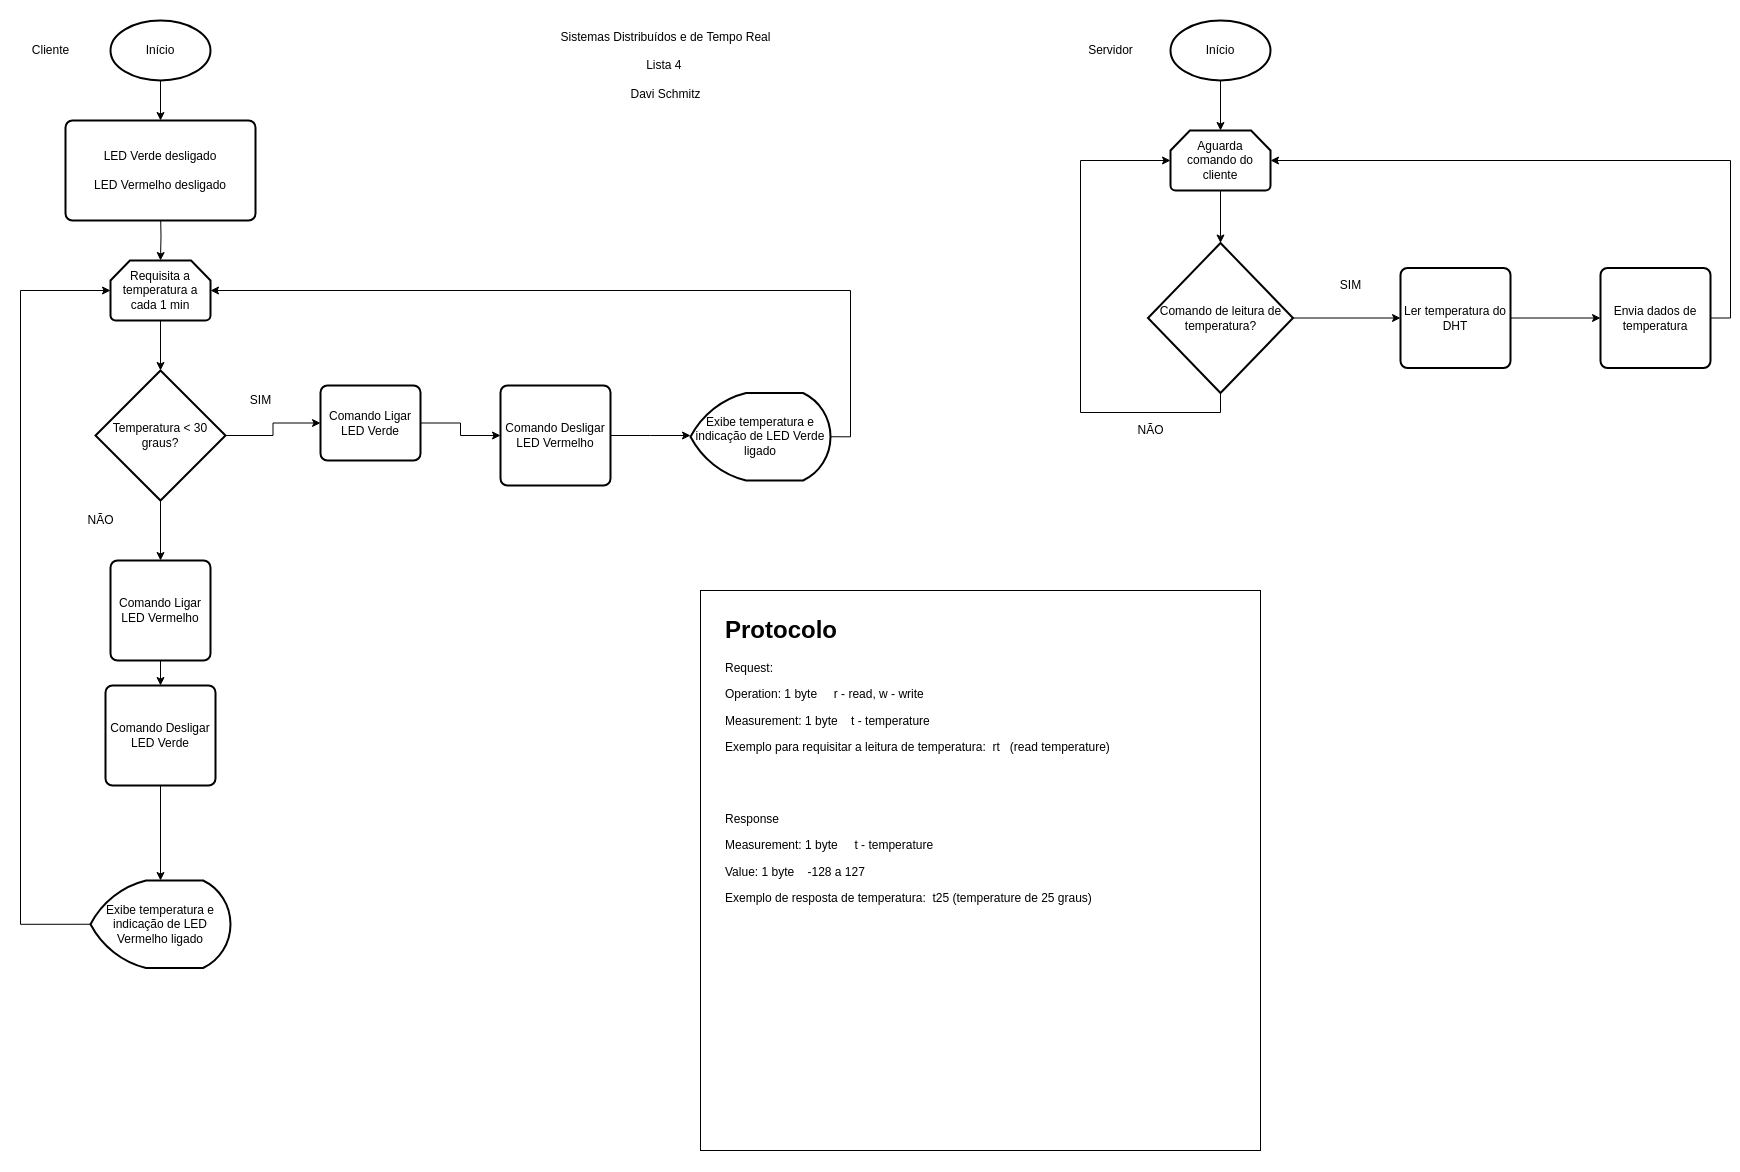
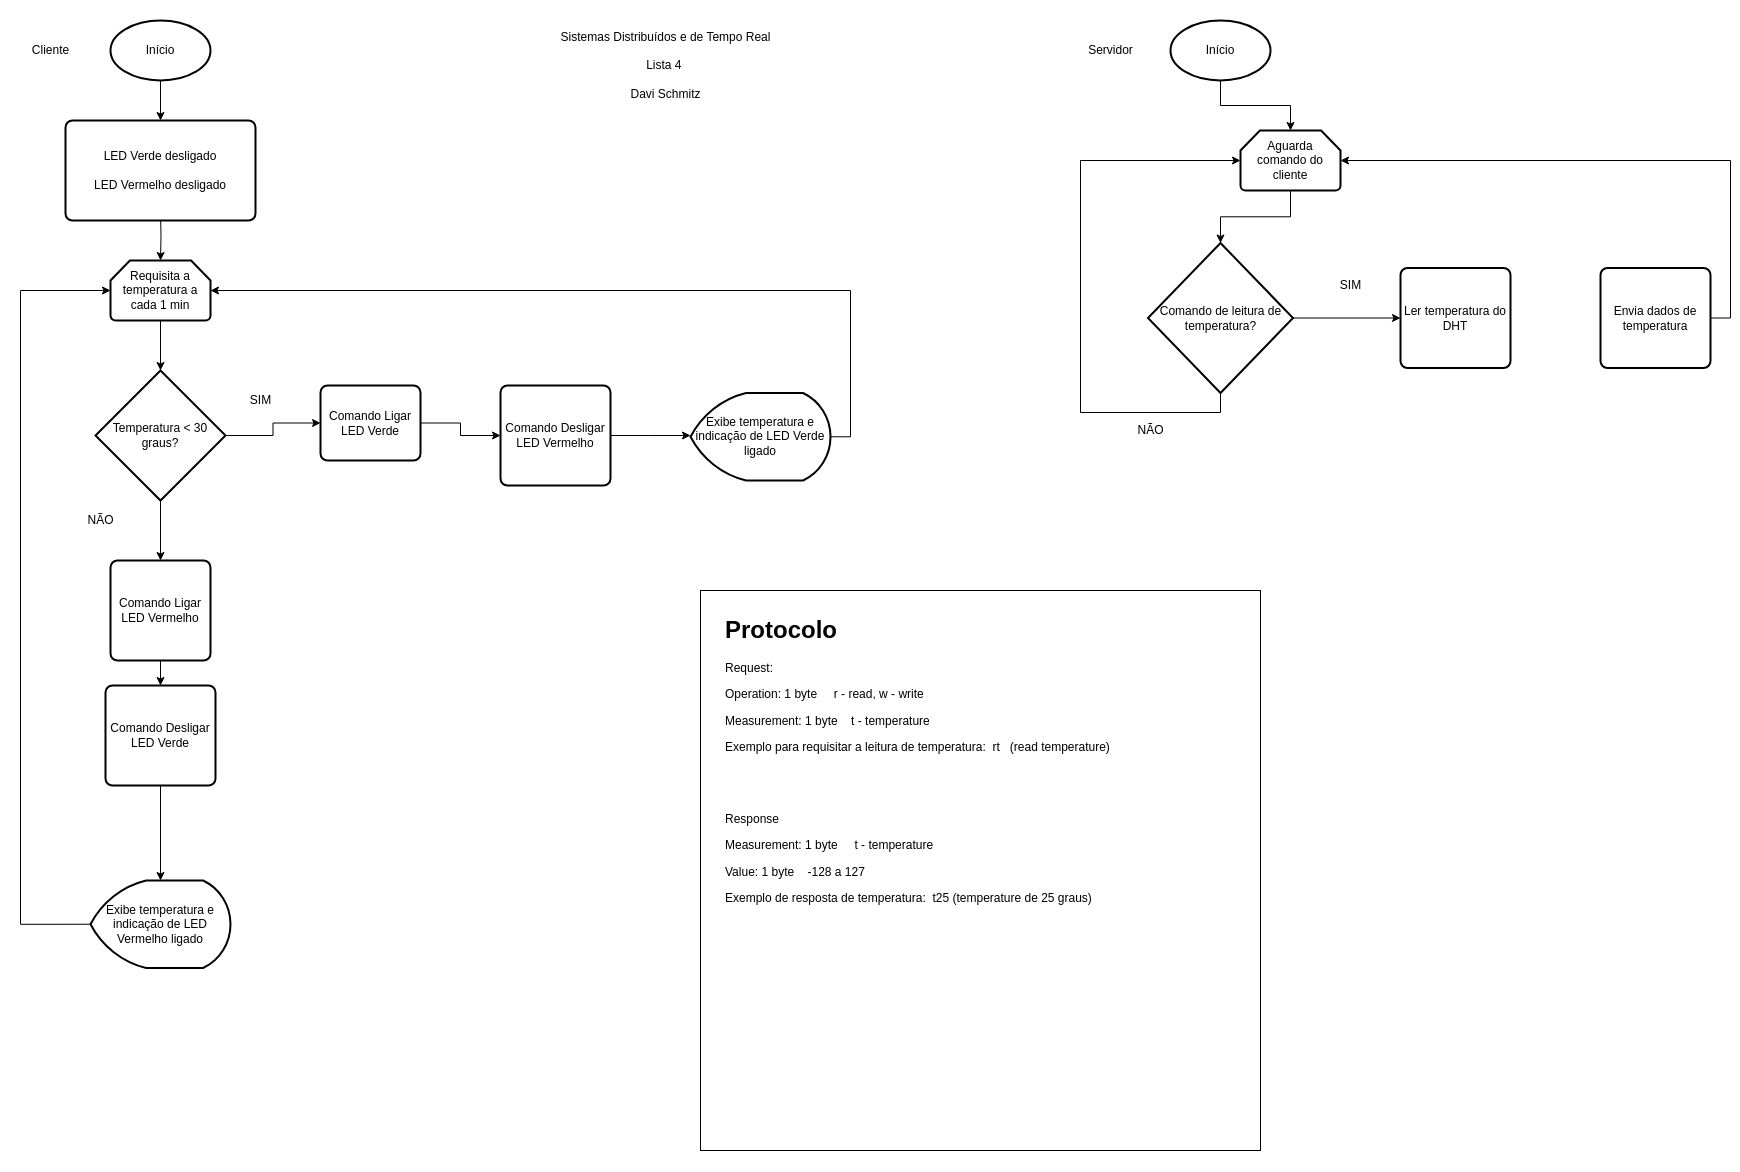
(1221, 161) -> (1291, 161)
(1552, 318) -> none
